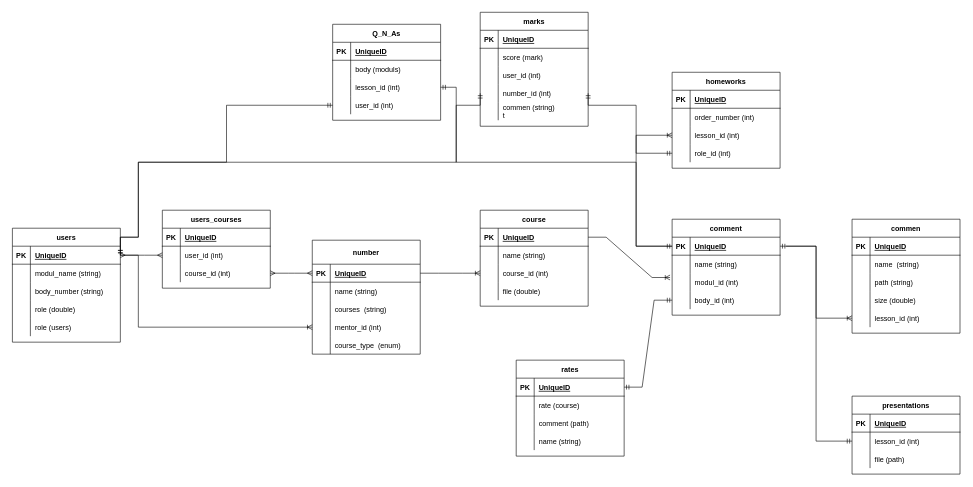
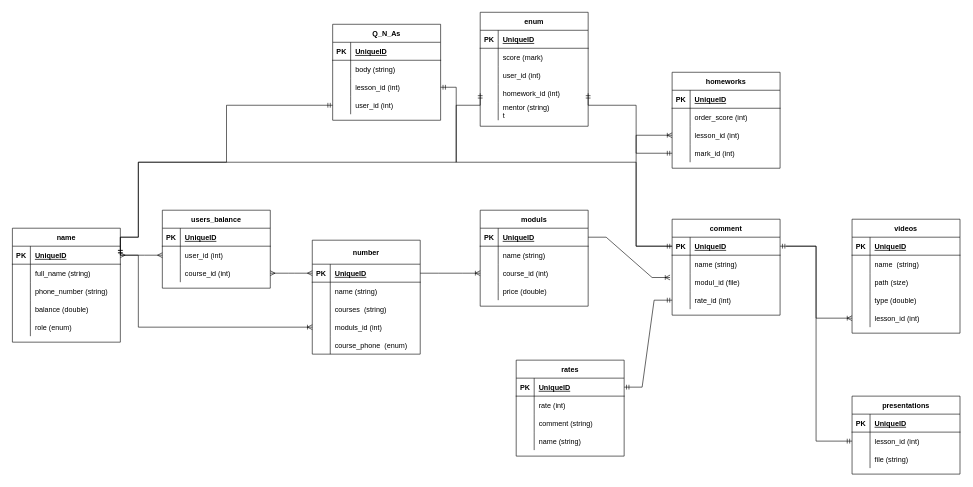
(534, 22) -> (534, 22)
(380, 70) -> (380, 70)
(530, 94) -> (534, 94)
(532, 107) -> (532, 107)
(729, 118) -> (727, 118)
(717, 154) -> (718, 154)
(216, 220) -> (216, 220)
(534, 220) -> (534, 220)
(906, 229) -> (906, 229)
(66, 238) -> (66, 238)
(70, 274) -> (67, 274)
(719, 283) -> (720, 283)
(900, 283) -> (896, 283)
(74, 292) -> (76, 292)
(525, 292) -> (528, 292)
(718, 301) -> (718, 301)
(898, 301) -> (899, 301)
(58, 310) -> (64, 310)
(57, 328) -> (55, 328)
(362, 328) -> (361, 328)
(373, 346) -> (375, 346)
(564, 406) -> (557, 406)
(567, 424) -> (570, 424)
(894, 460) -> (897, 460)
